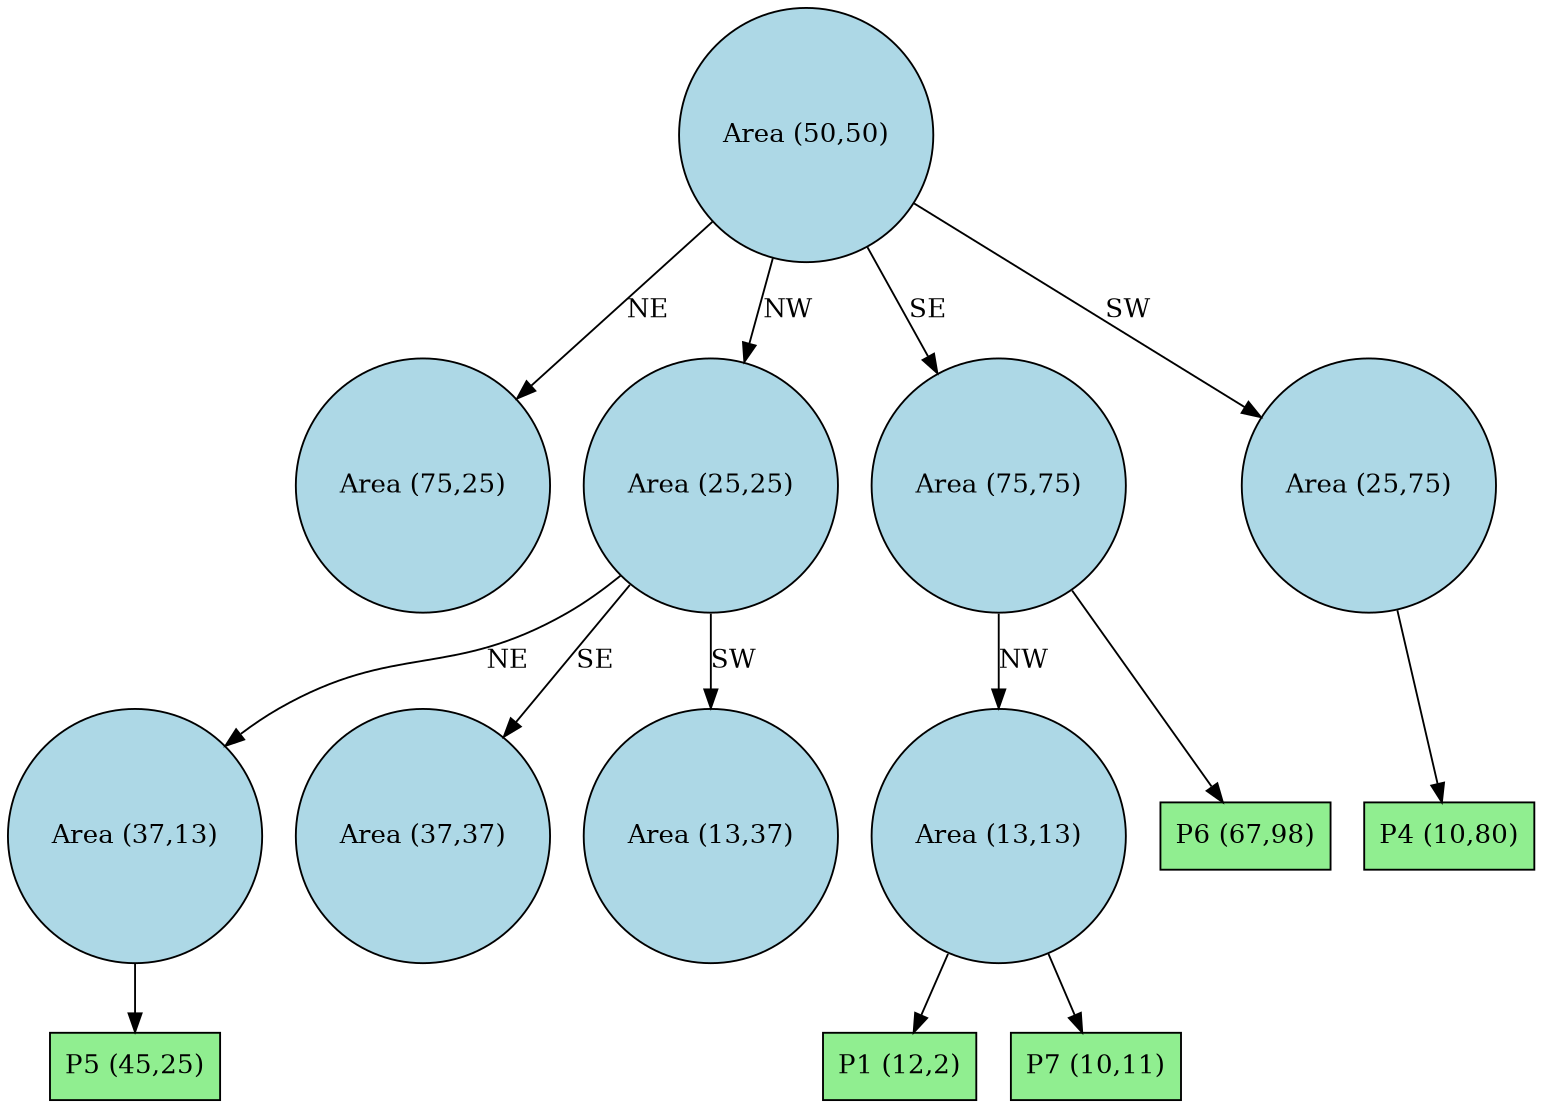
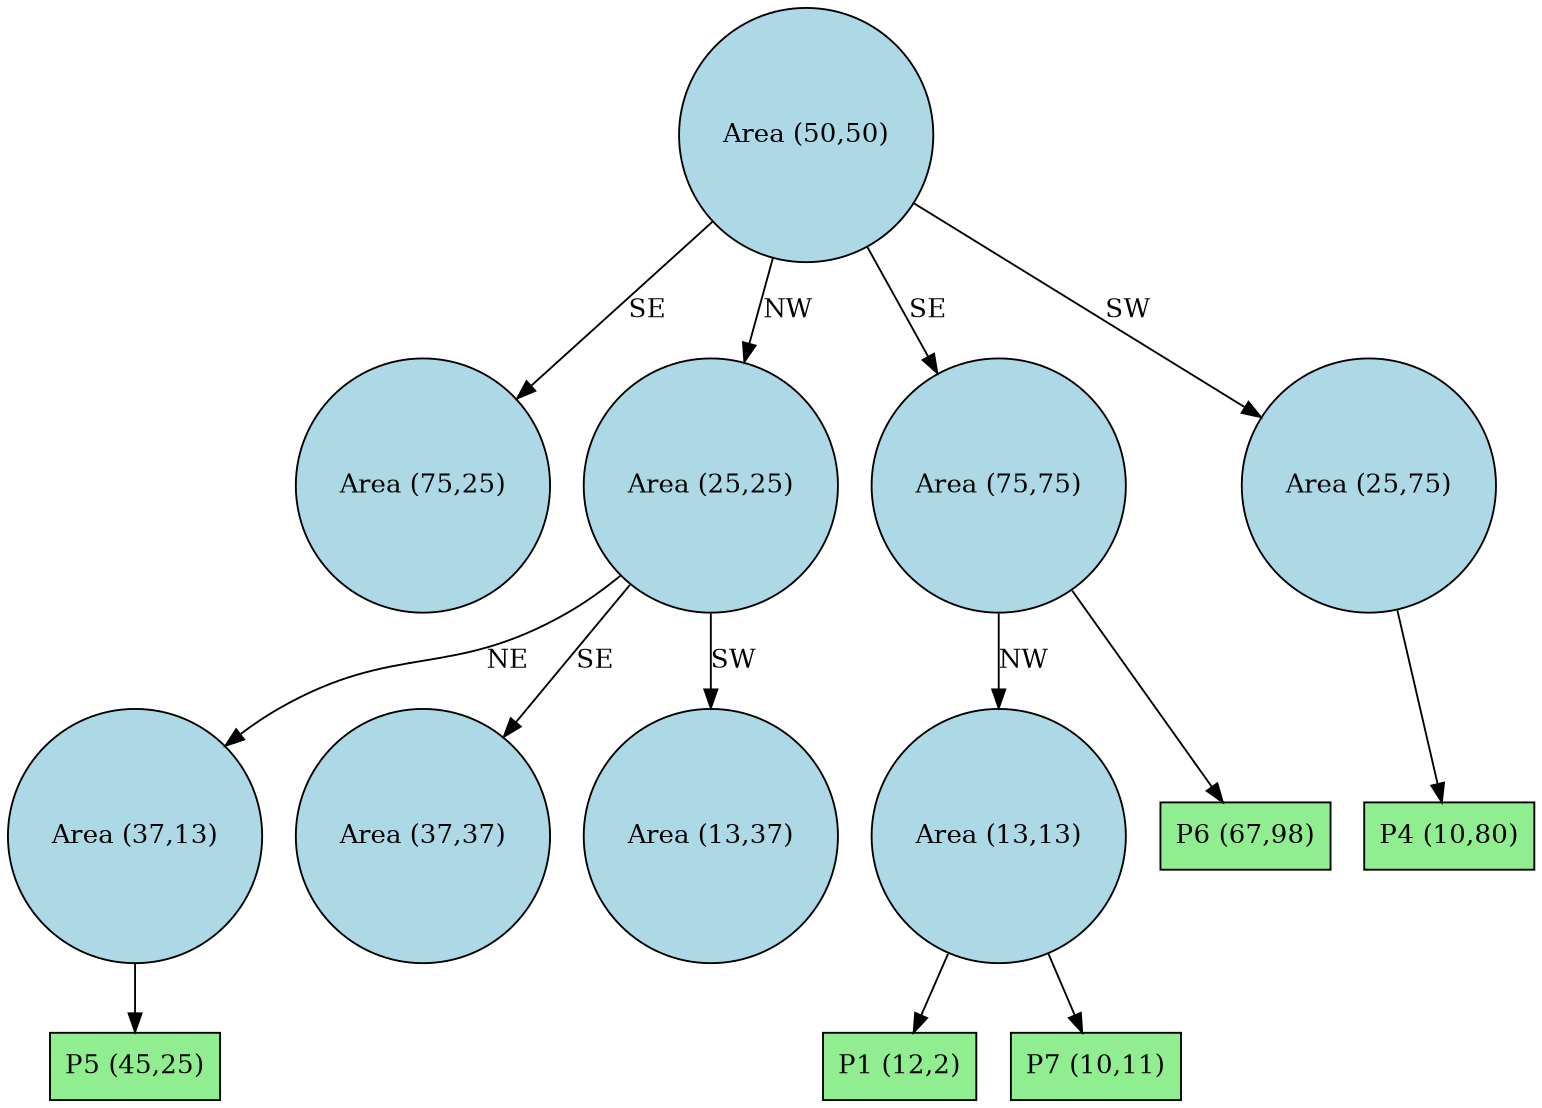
(648, 310) -> (648, 310)
